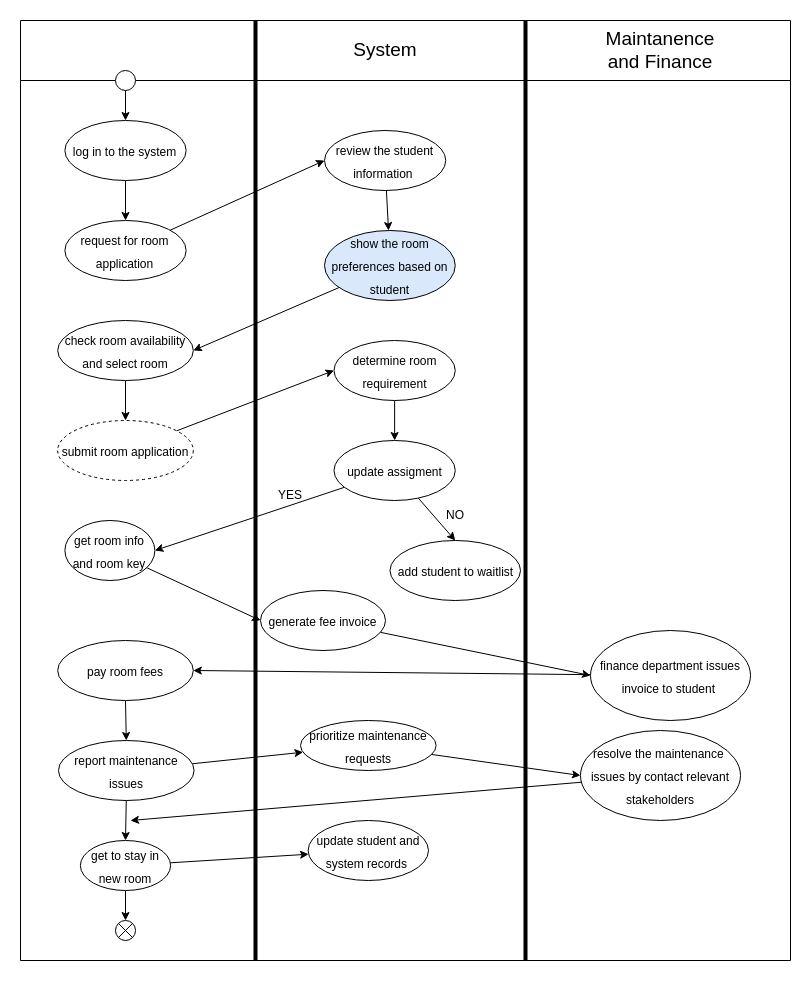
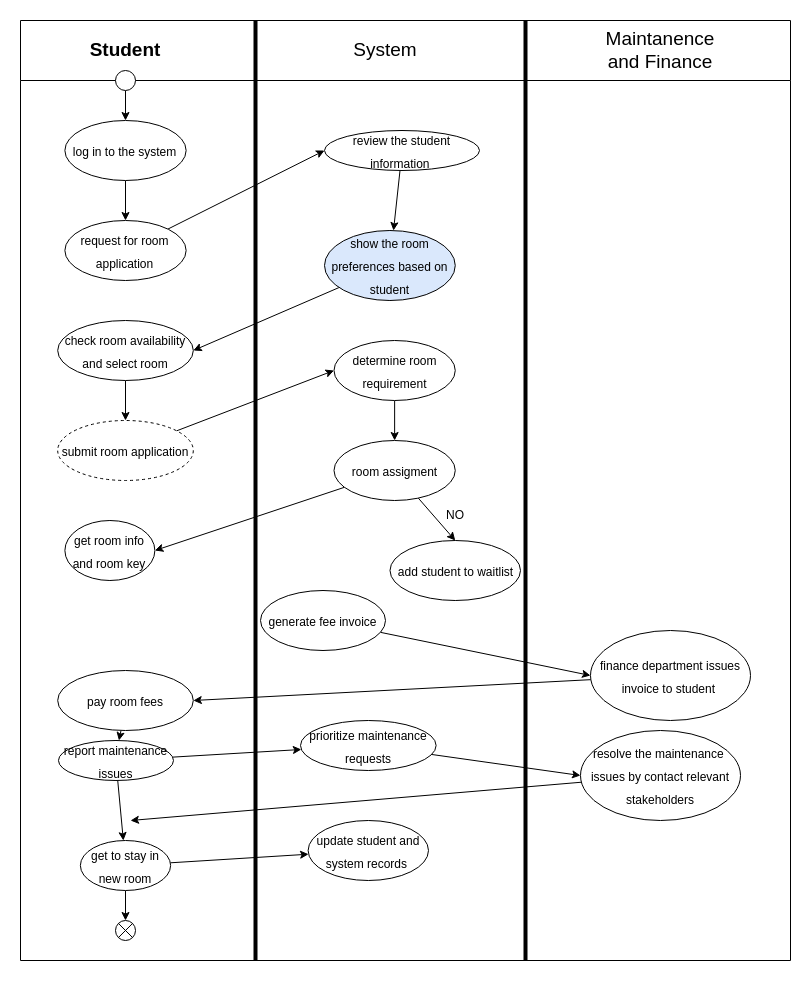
none -> (126, 51)
(385, 161) -> (402, 151)
(395, 471) -> (395, 471)
(291, 496) -> none
(200, 593) -> none
(126, 671) -> (126, 701)
(126, 771) -> (116, 761)
